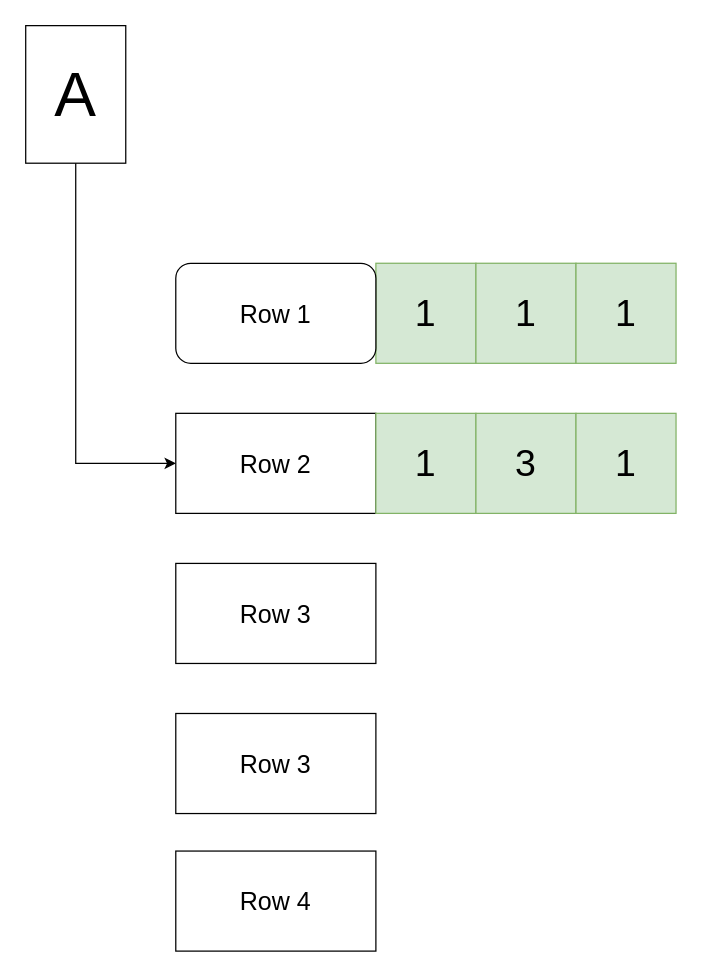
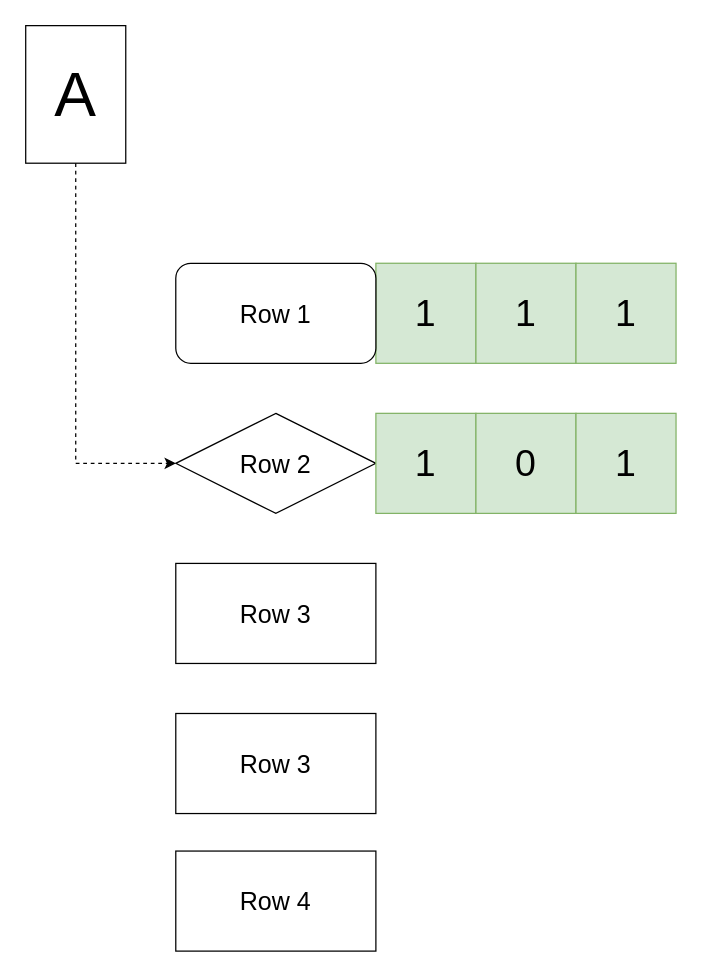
(76, 359) -> (76, 359)
(276, 463) -> (276, 463)
(526, 463) -> (526, 463)
